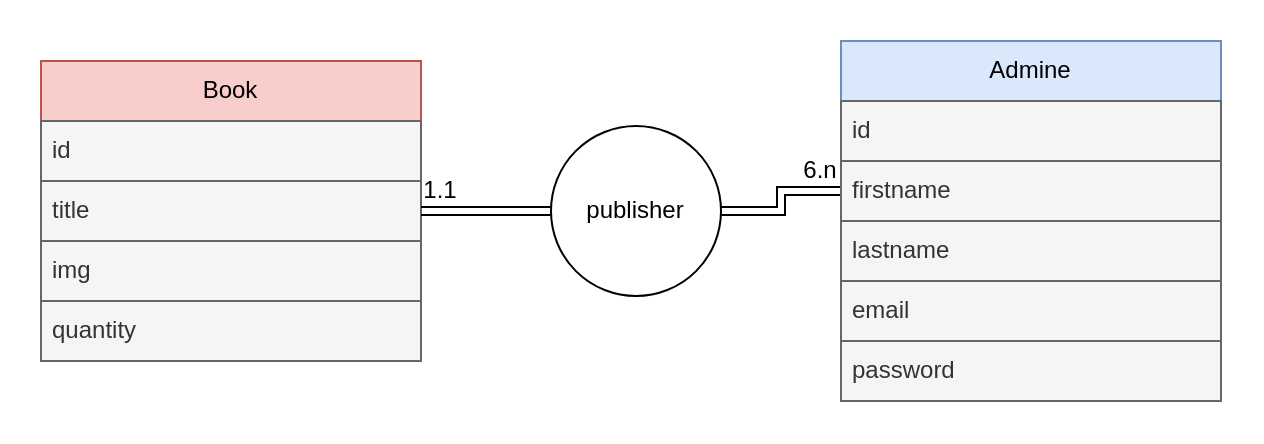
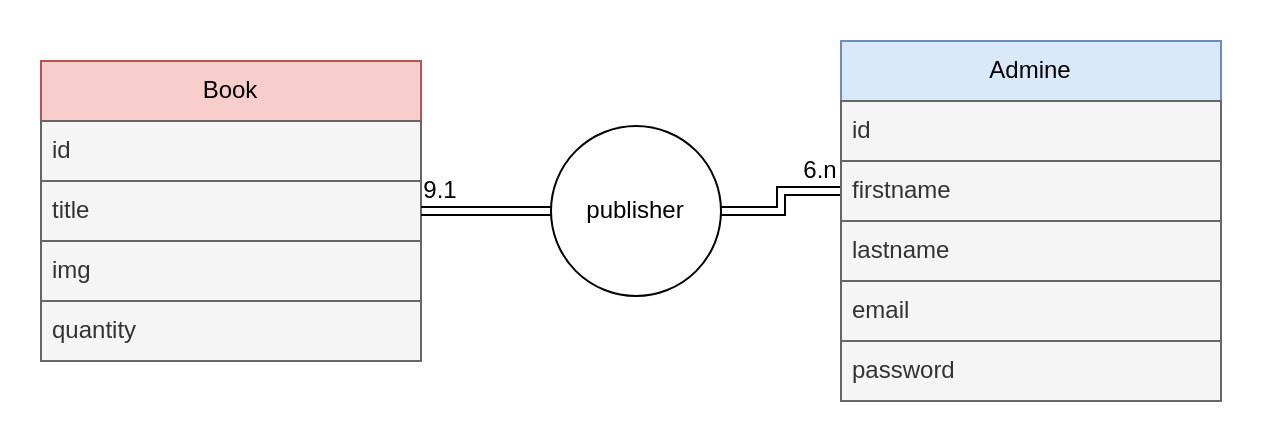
(441, 191) -> (441, 191)
